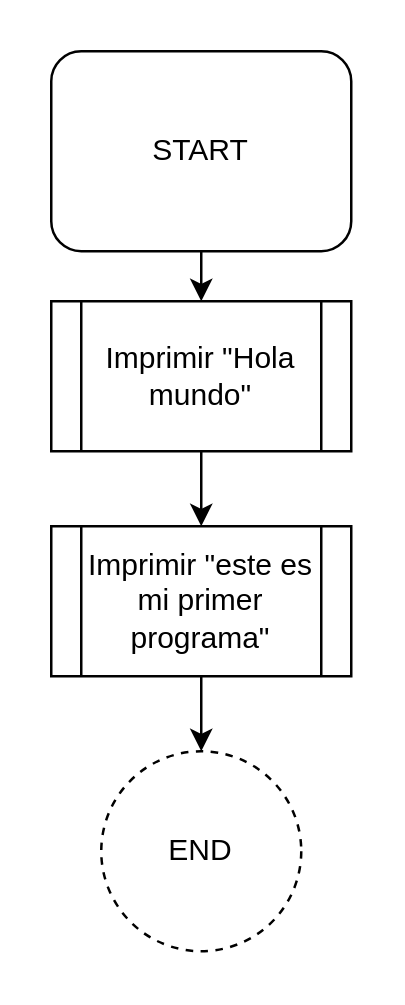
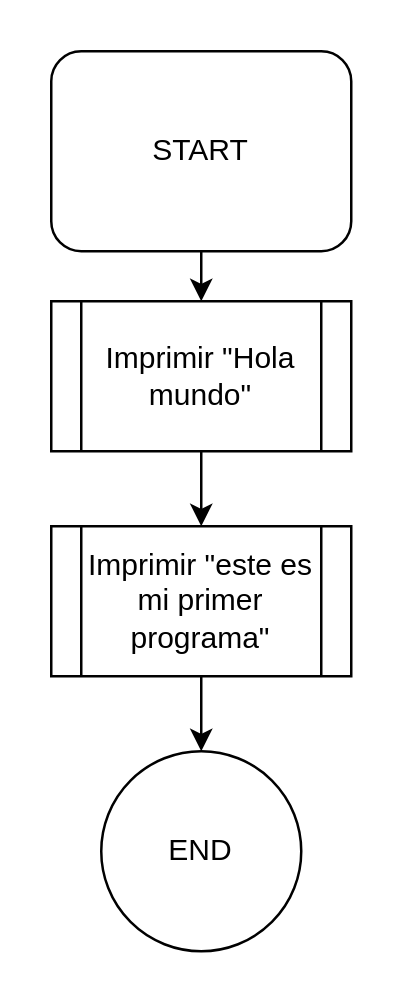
(201, 851) -> (201, 851)
